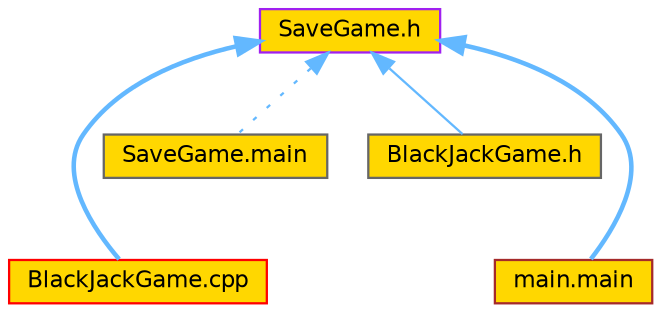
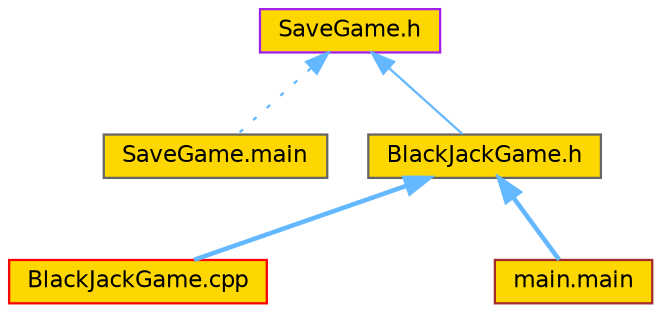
(606, 115) -> (536, 228)
(97, 118) -> (301, 223)
